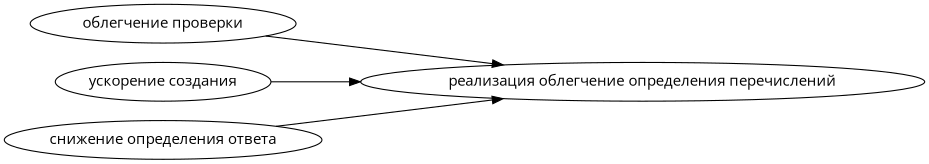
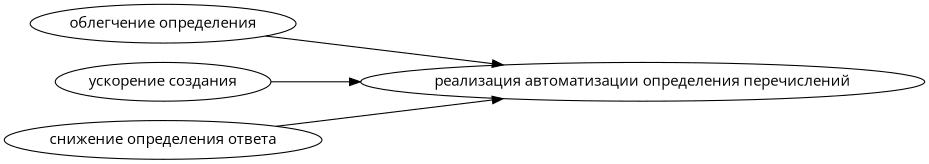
(163, 24) -> (163, 24)
(643, 82) -> (643, 82)
